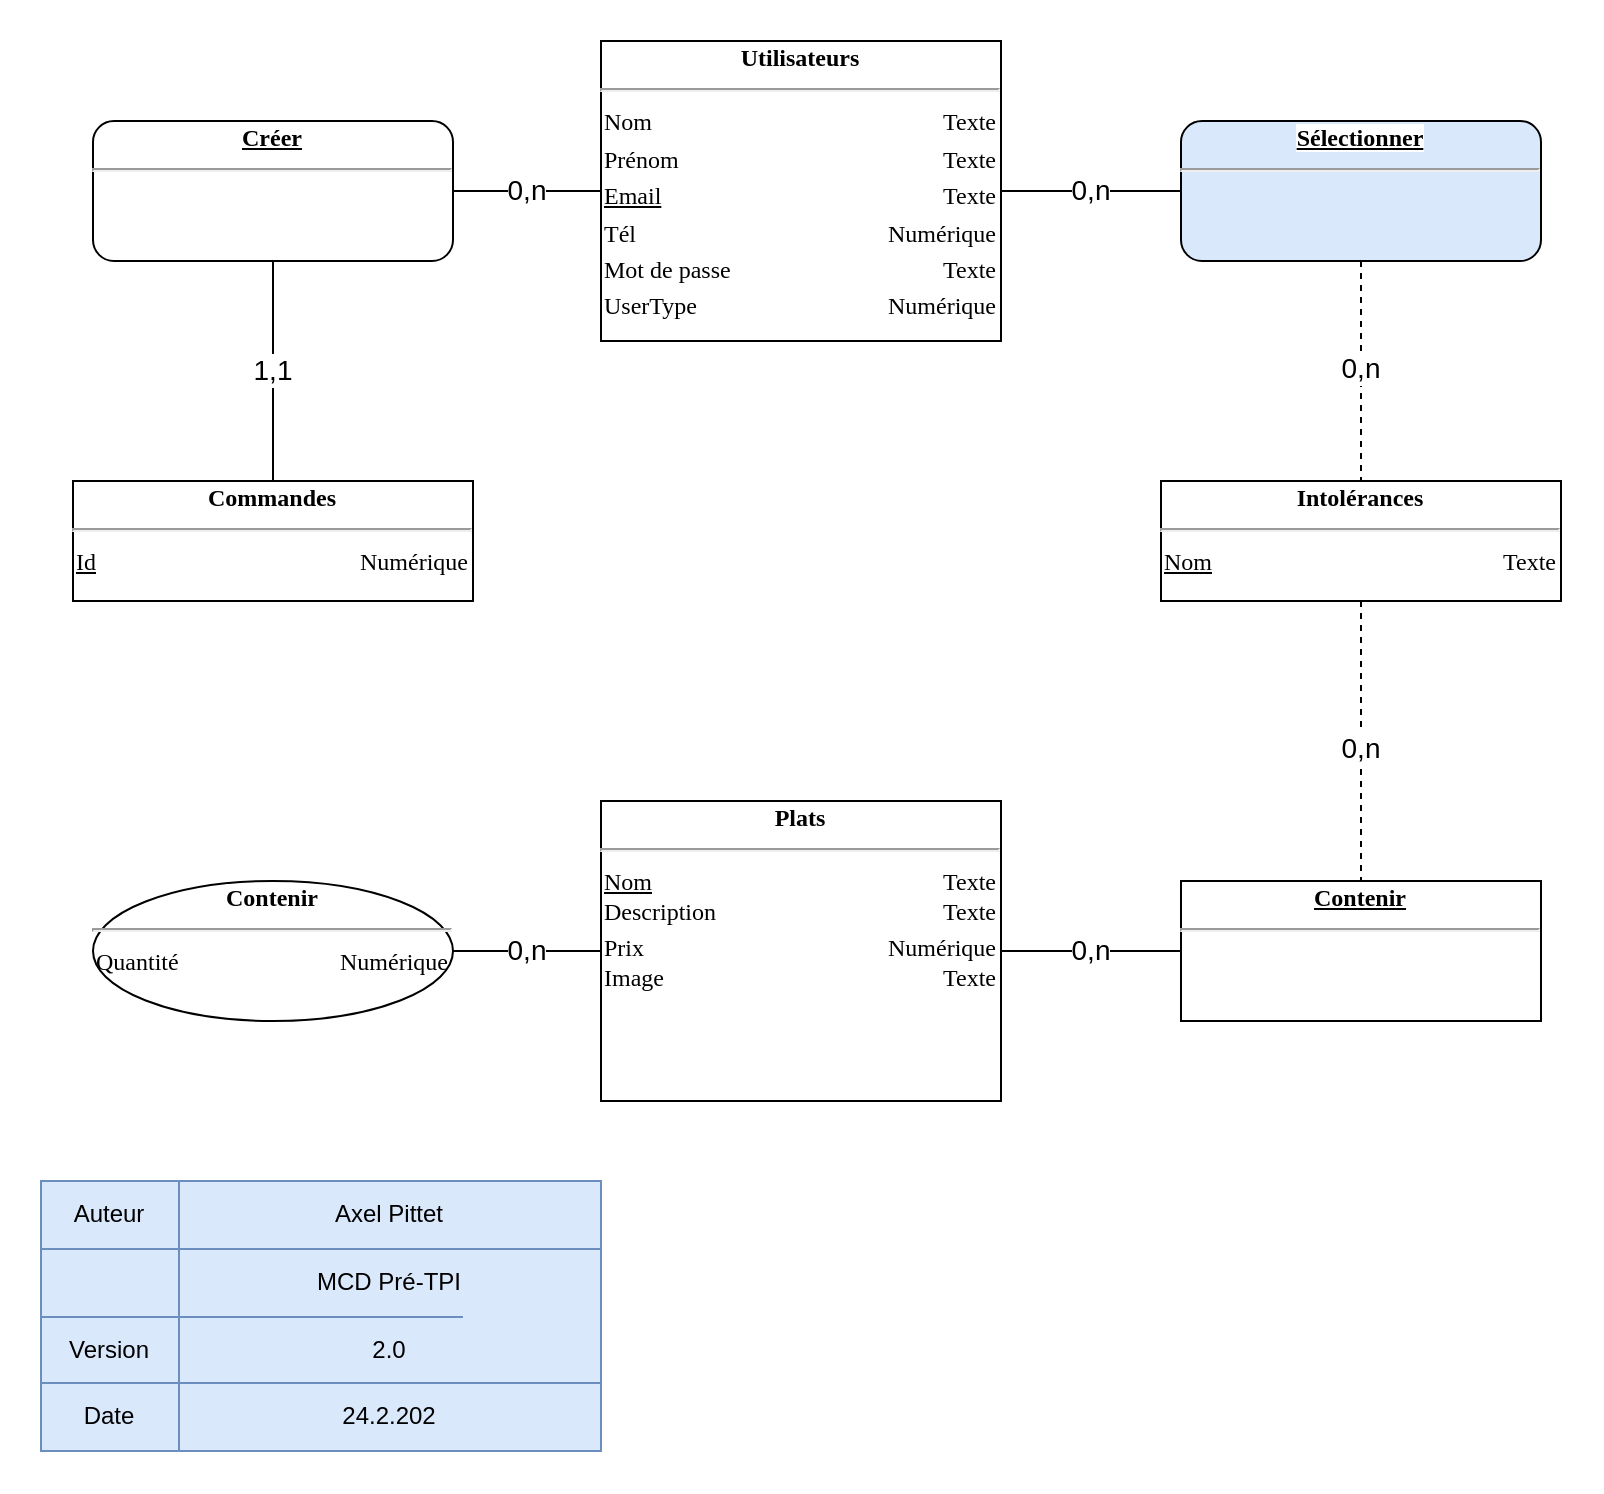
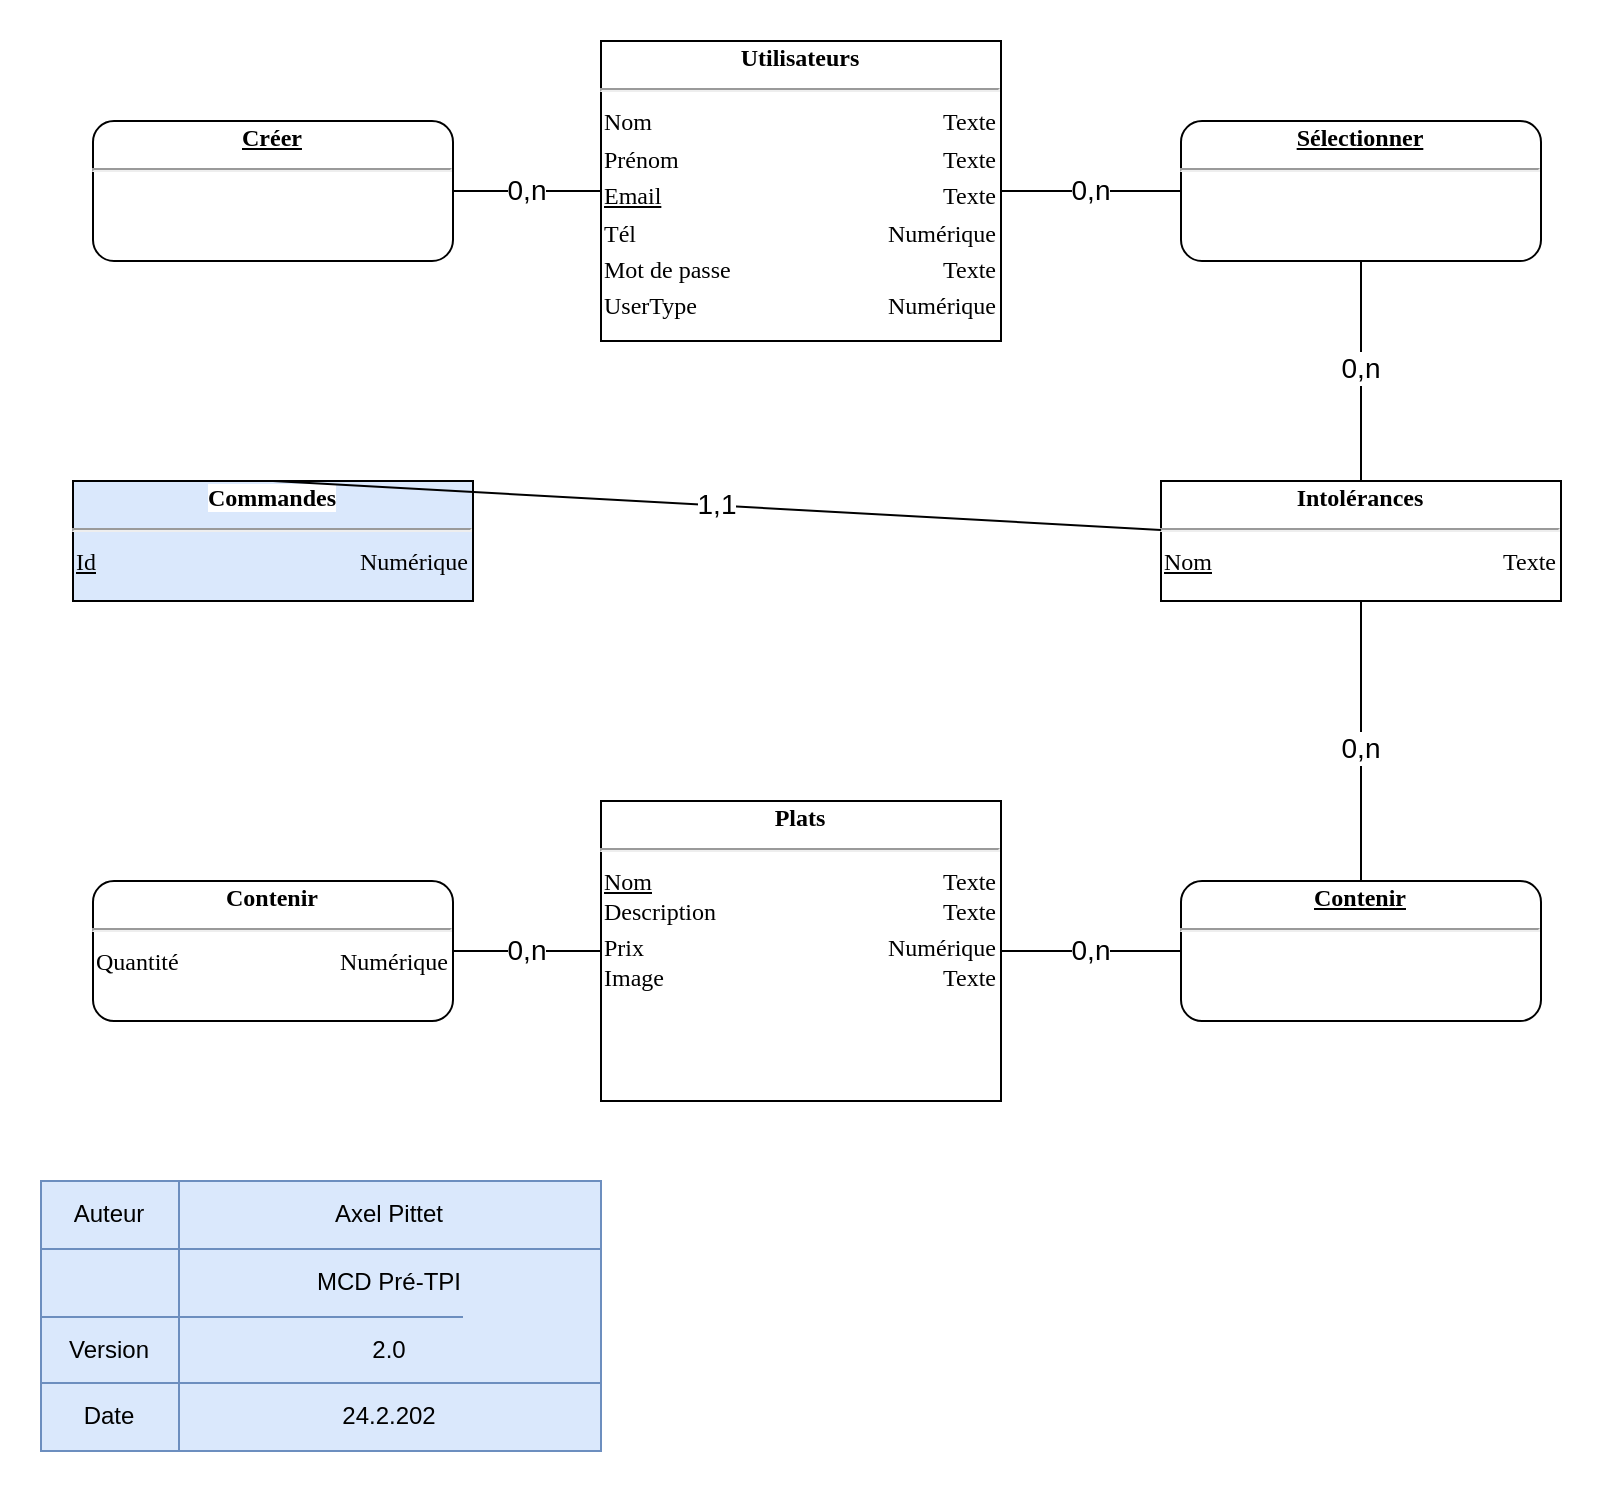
(1361, 191) -> (1361, 191)
(273, 428) -> (490, 493)
(1361, 430) -> (1361, 430)
(273, 541) -> (273, 541)
(1361, 669) -> (1361, 669)
(273, 951) -> (273, 951)
(1361, 951) -> (1361, 951)
